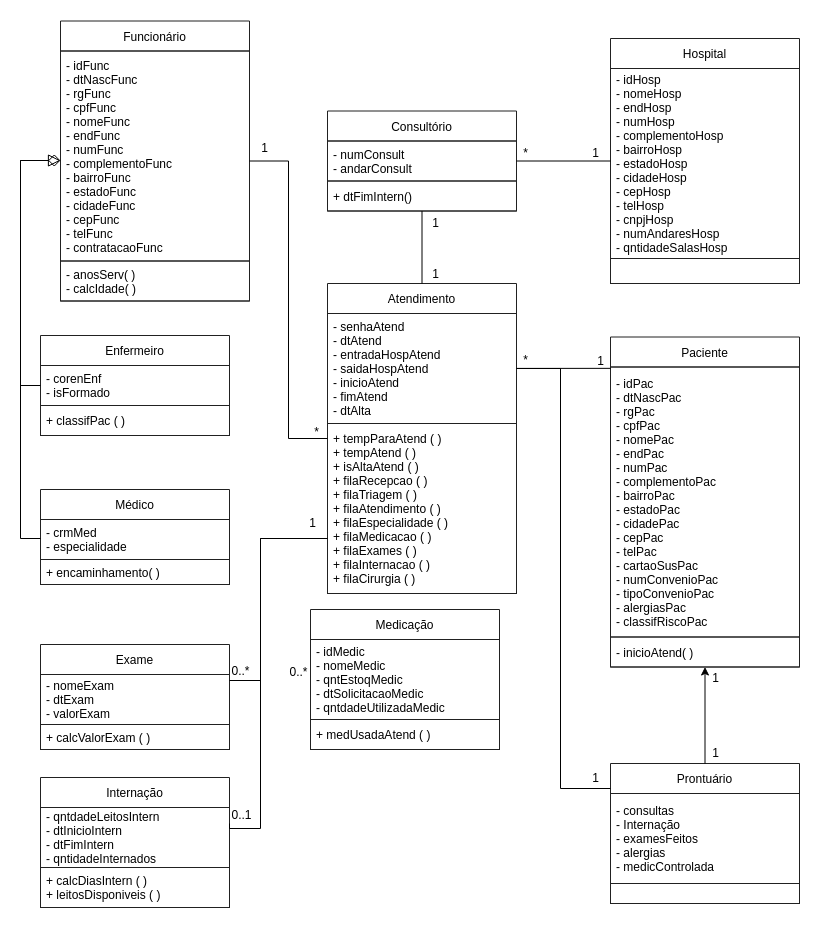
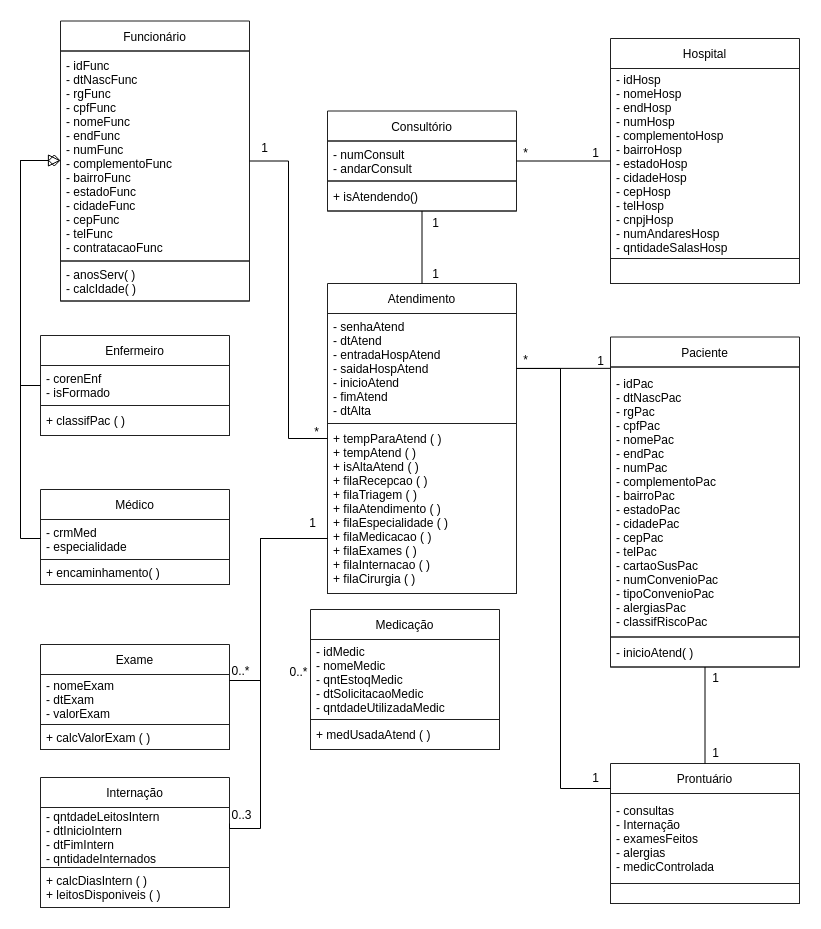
(380, 197) -> (380, 197)
(705, 675) -> (705, 673)
(242, 816) -> (242, 816)
